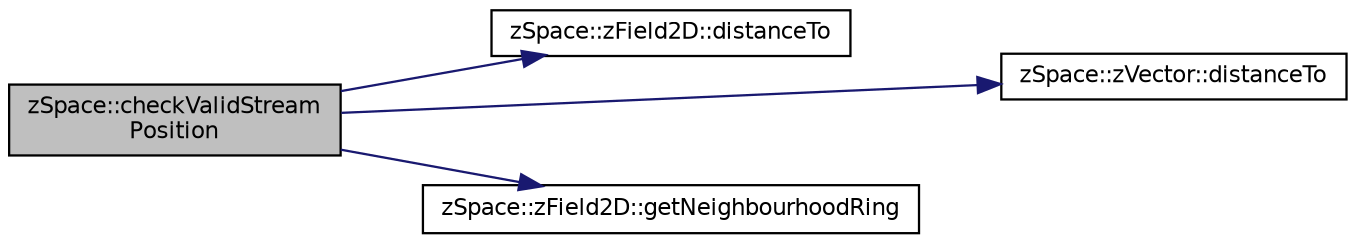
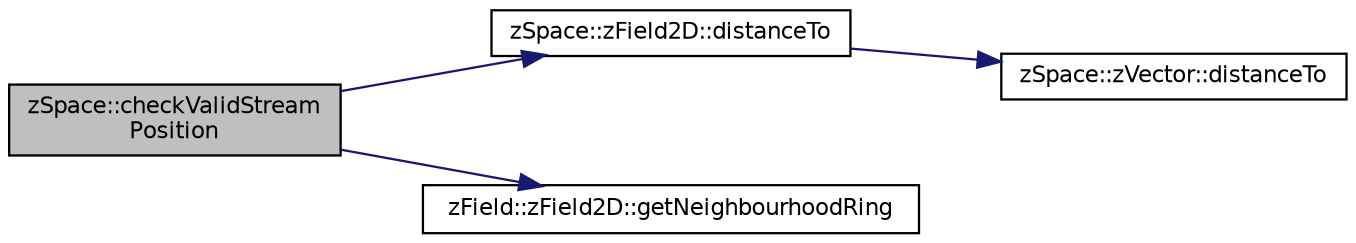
(659, 99) -> (914, 54)
(671, 209) -> (671, 209)
